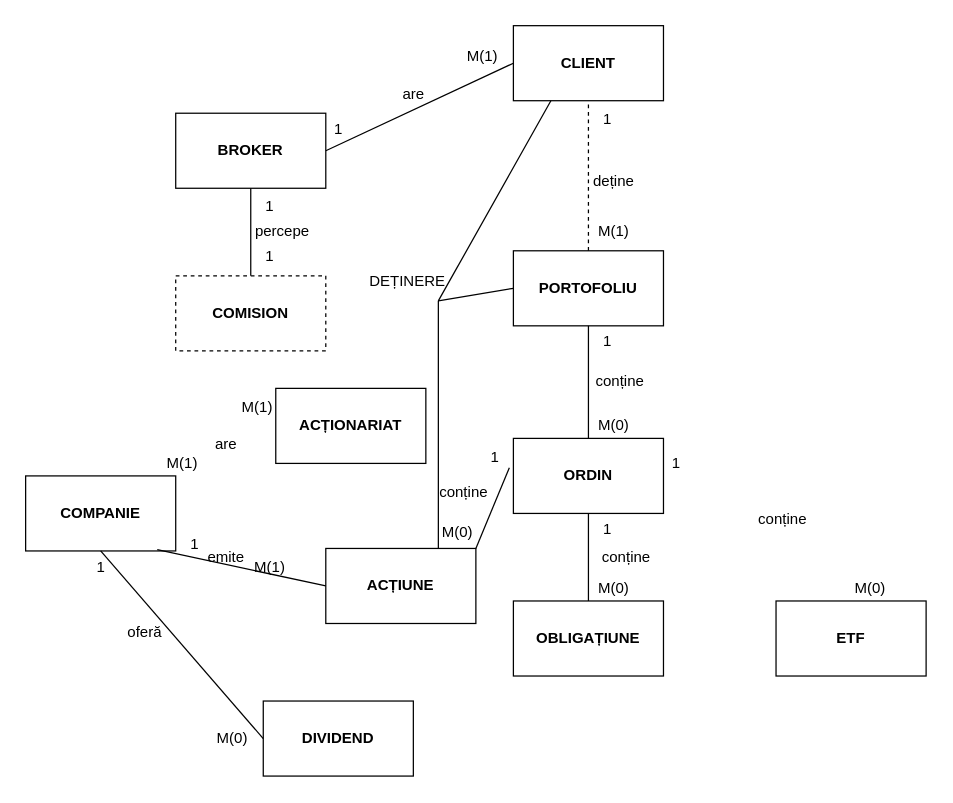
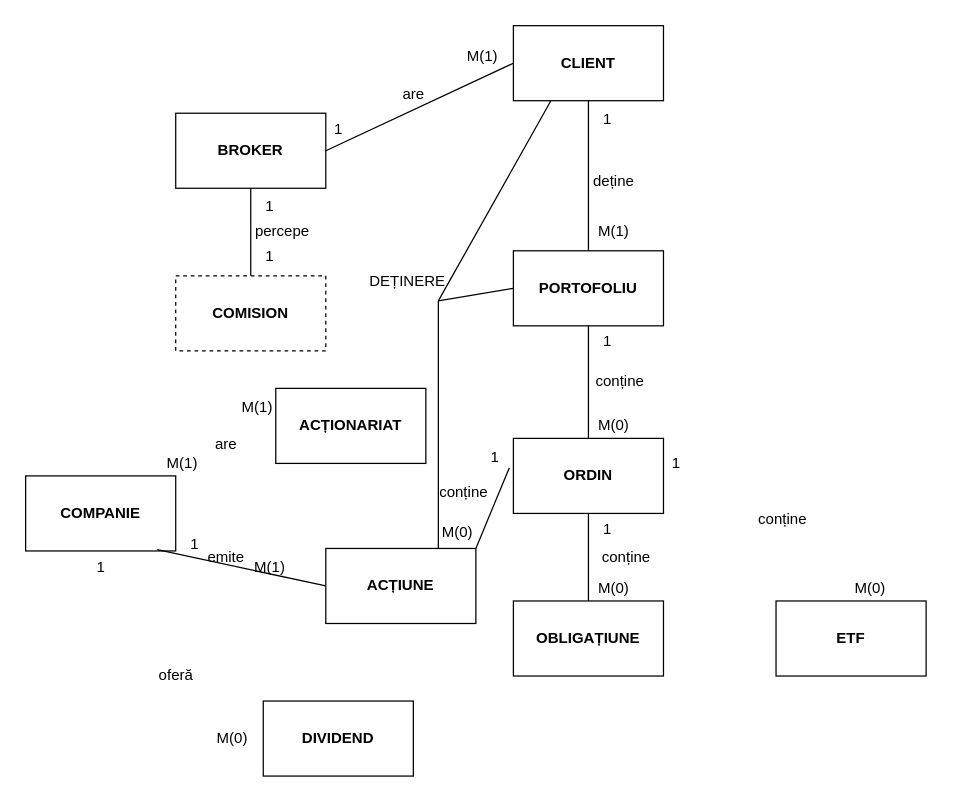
(588, 175) -> (588, 175)
(144, 632) -> (176, 676)
(182, 644) -> none
